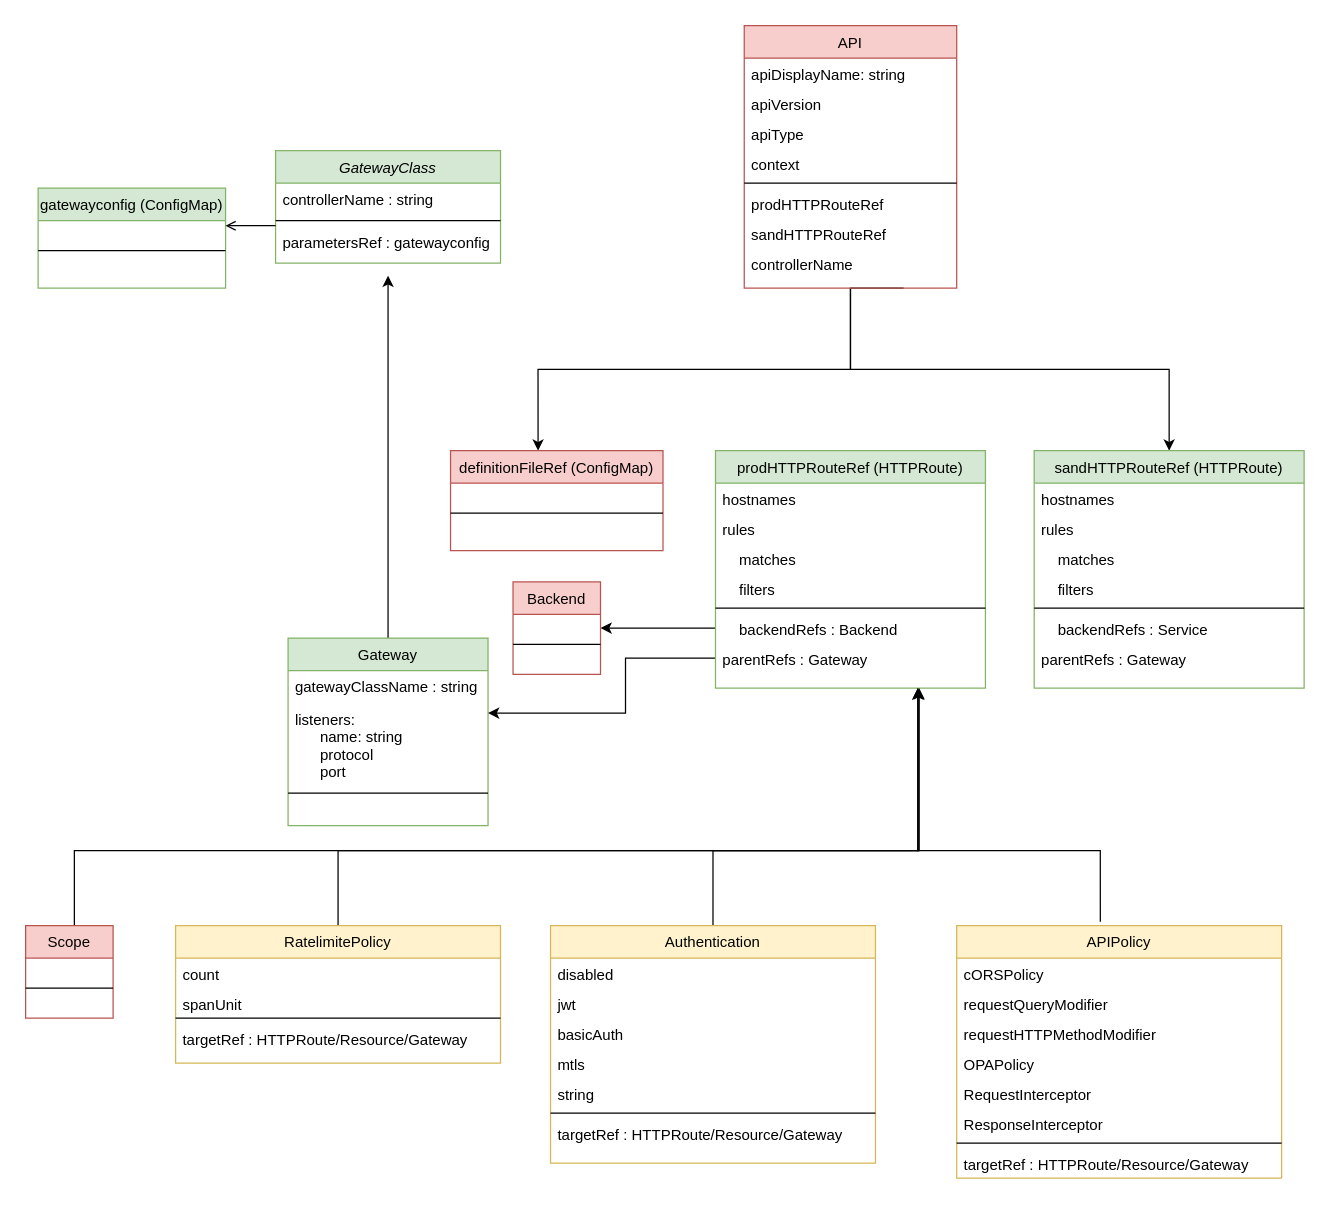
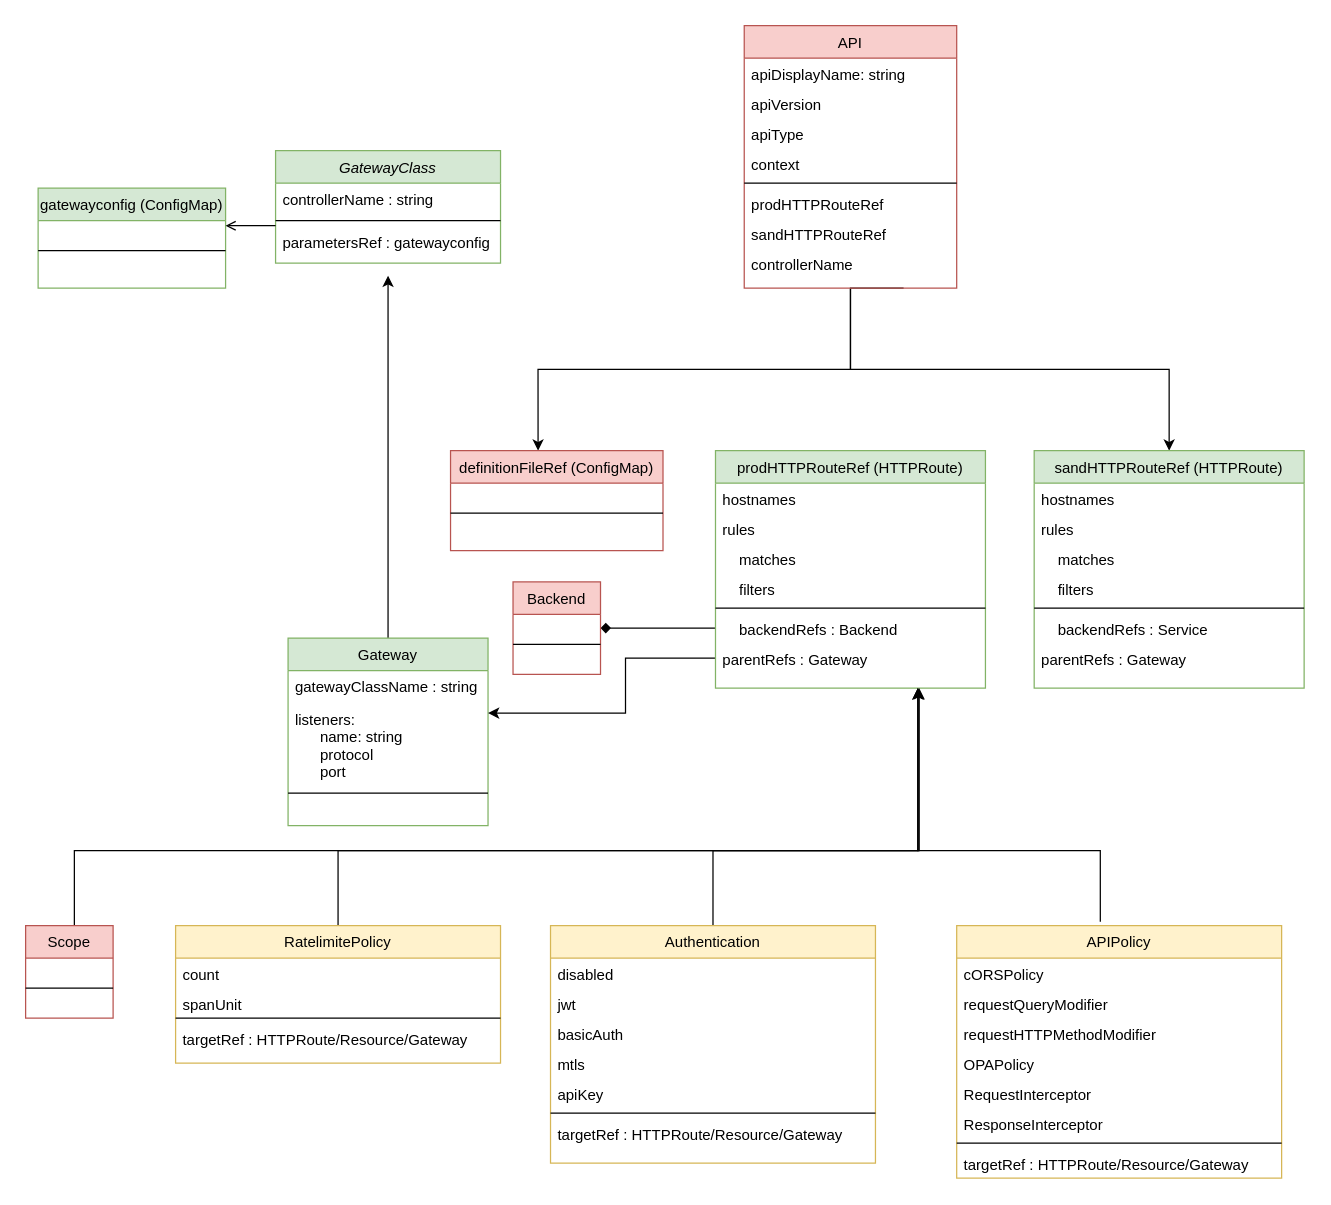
(610, 628) -> (611, 628)
(581, 1095) -> (581, 1095)
